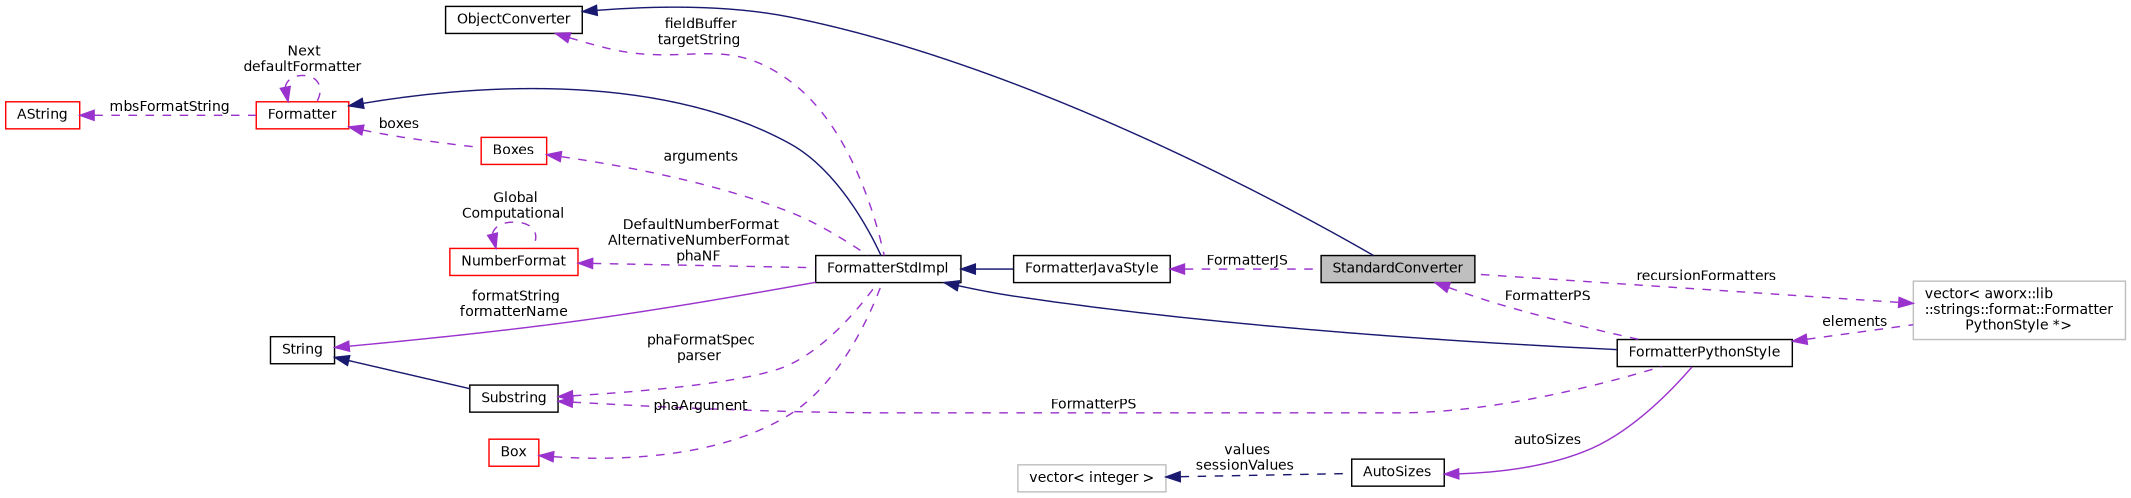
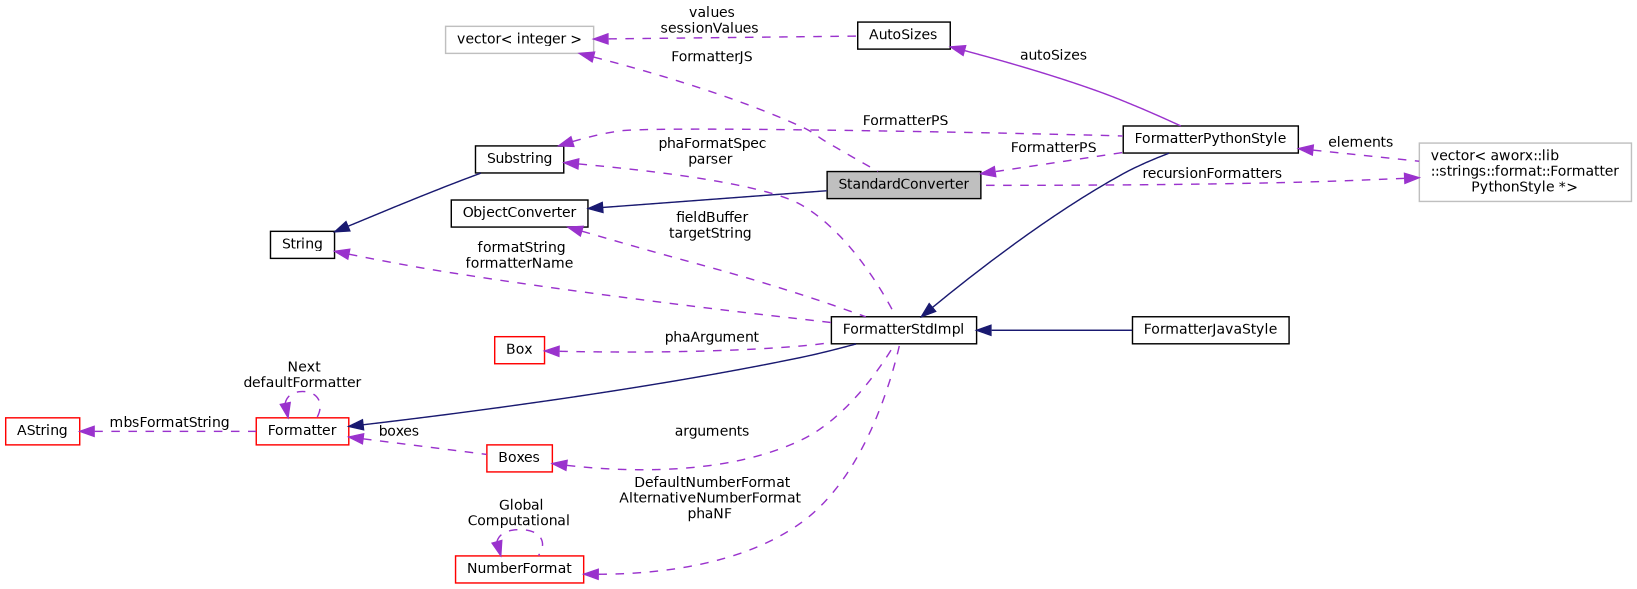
(1253, 269) -> (741, 102)
(583, 320) -> (589, 293)
(1266, 475) -> (733, 37)
